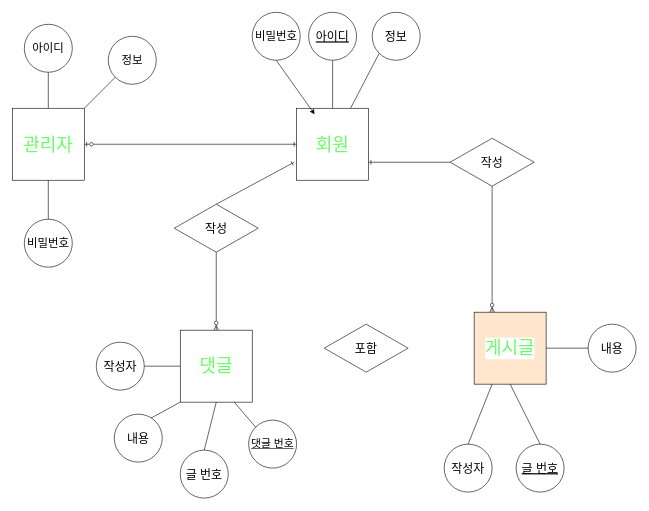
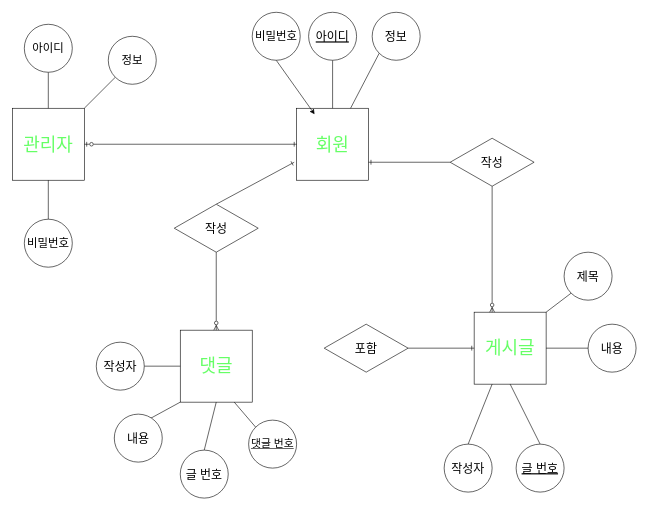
none -> (588, 276)
none -> (559, 302)
none -> (441, 348)
(510, 348) -> (510, 348)
